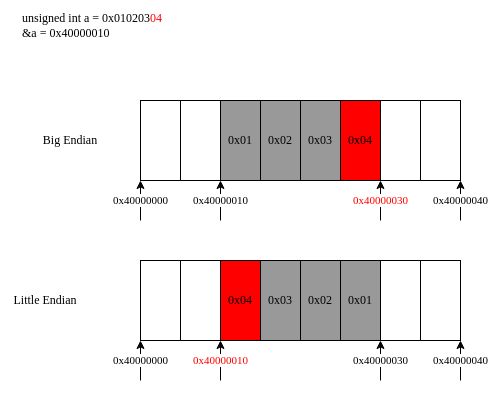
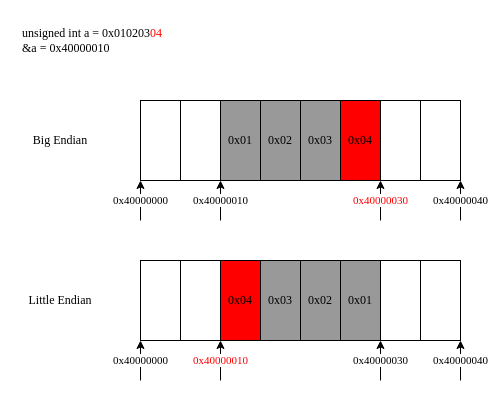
(121, 26) -> (121, 41)
(71, 141) -> (61, 141)
(46, 301) -> (61, 301)
